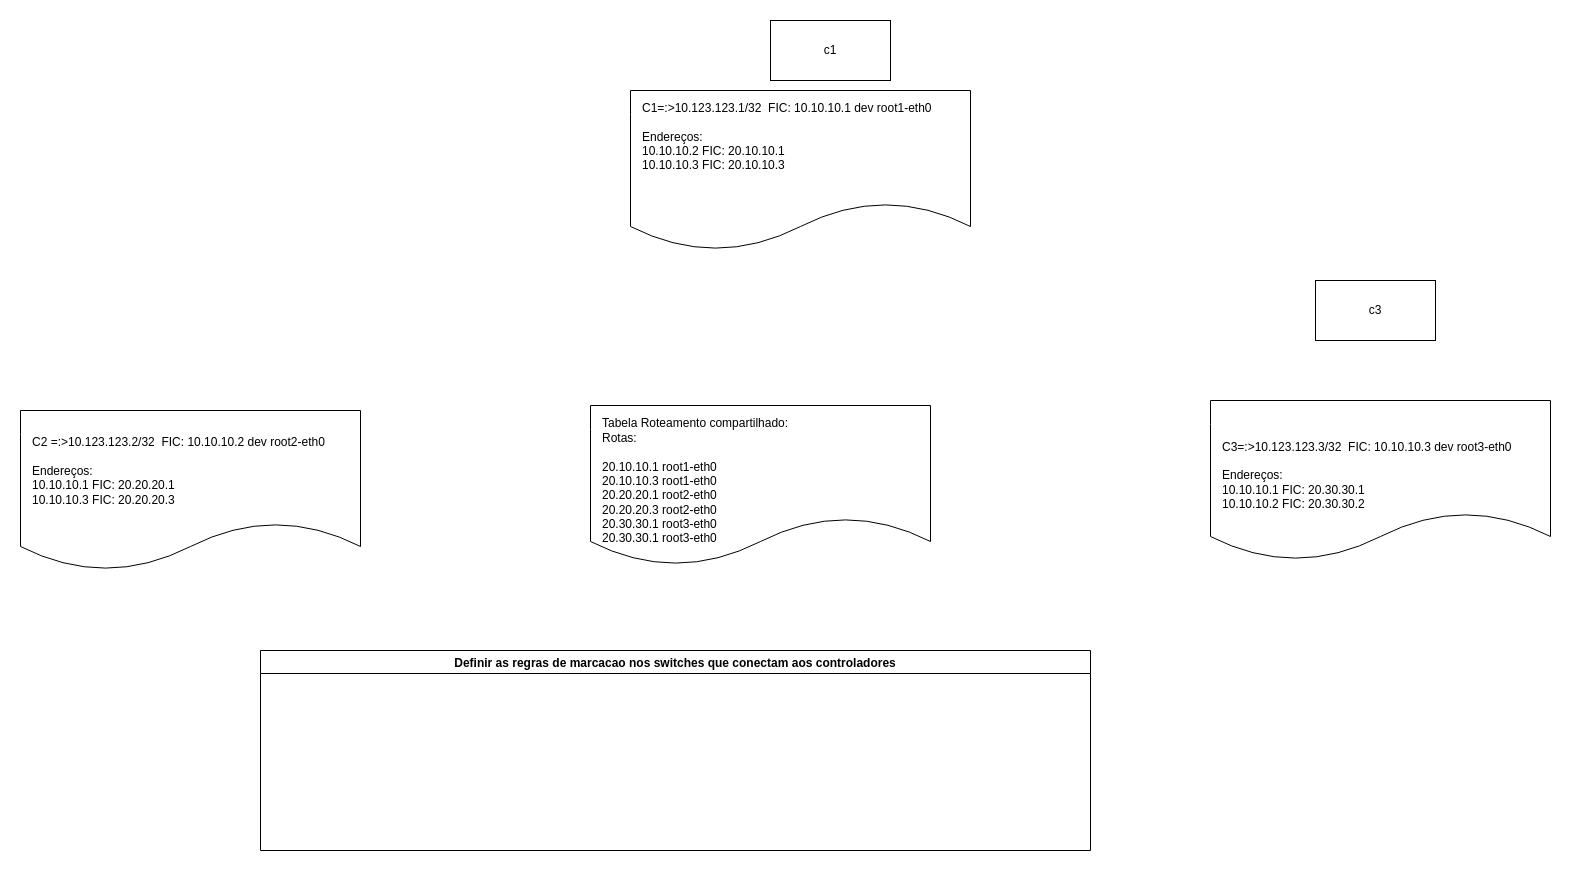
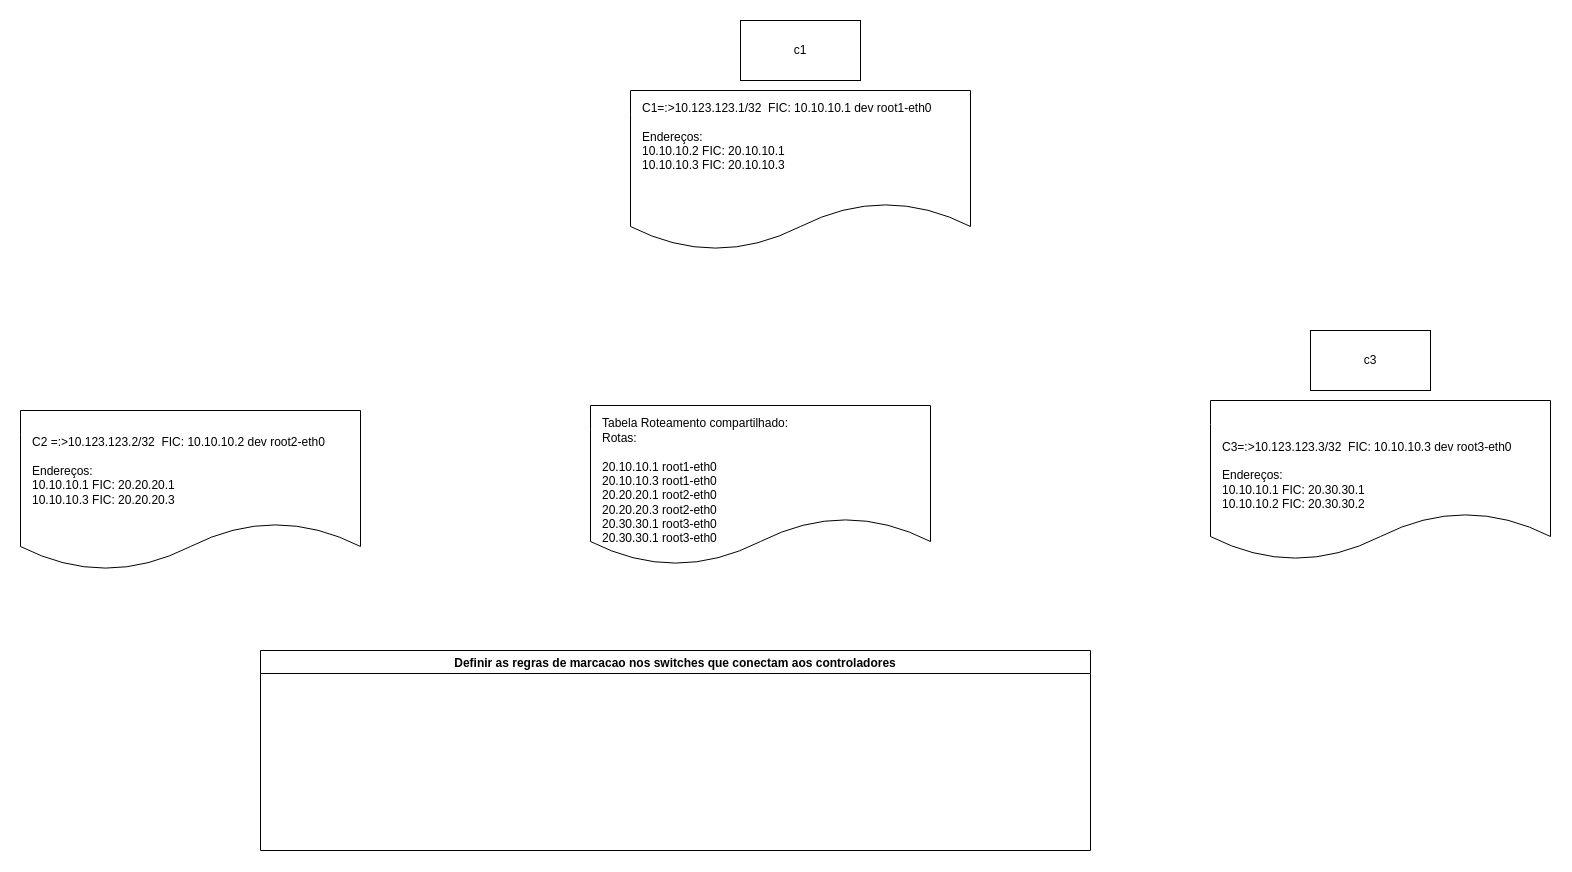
(831, 51) -> (801, 51)
(1376, 311) -> (1371, 361)
